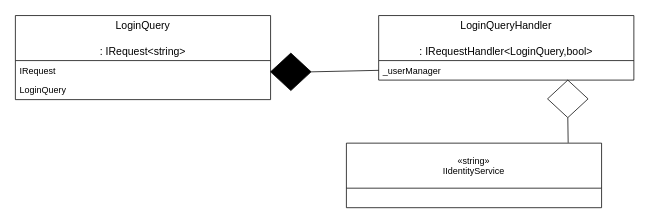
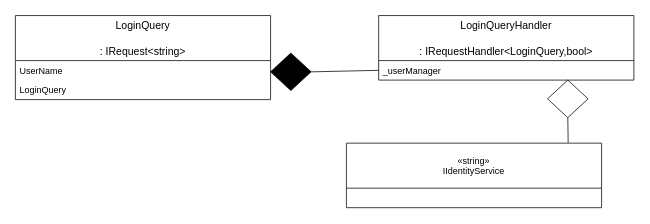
(40, 71) -> (40, 71)
